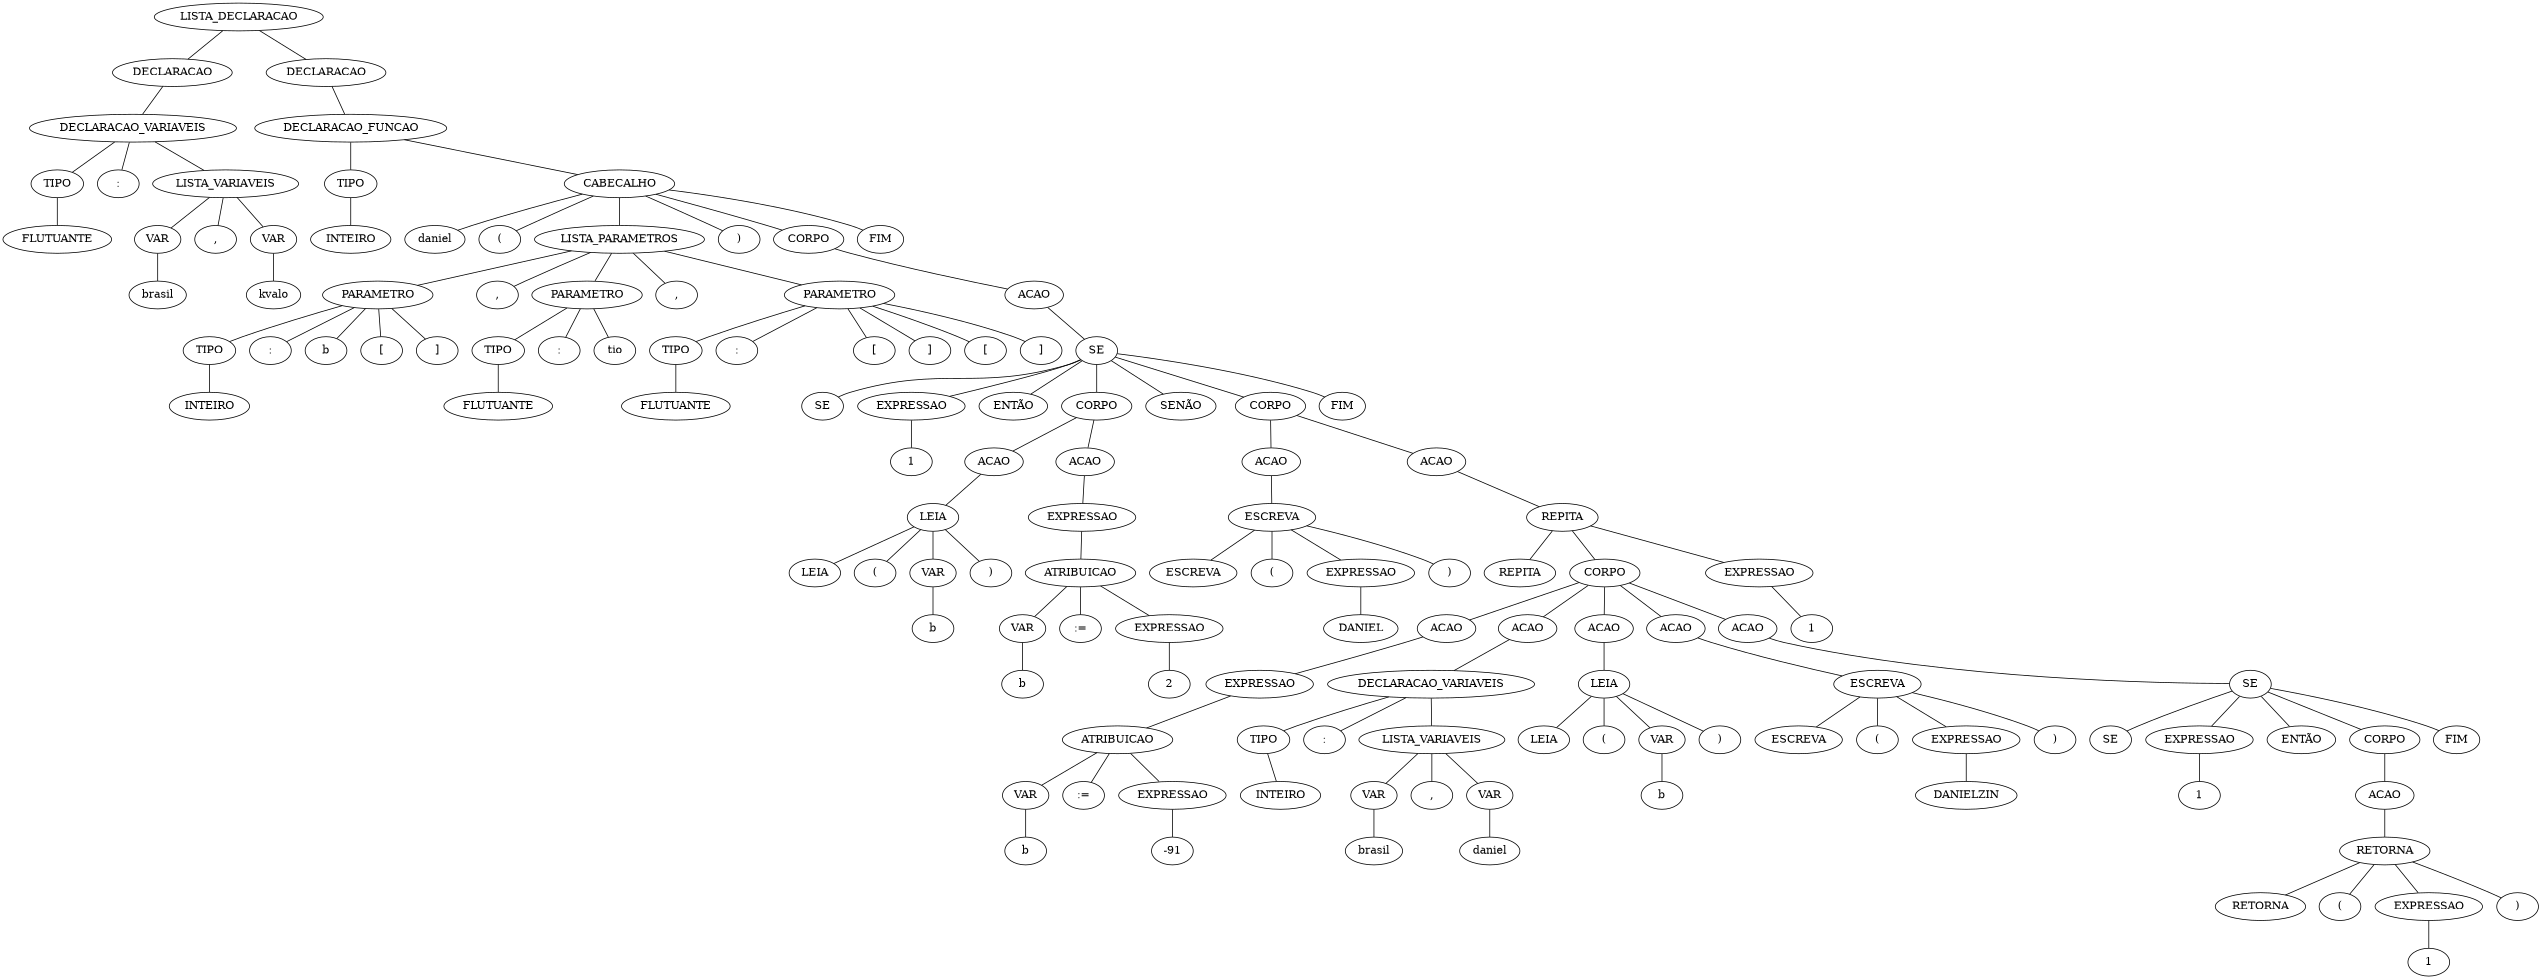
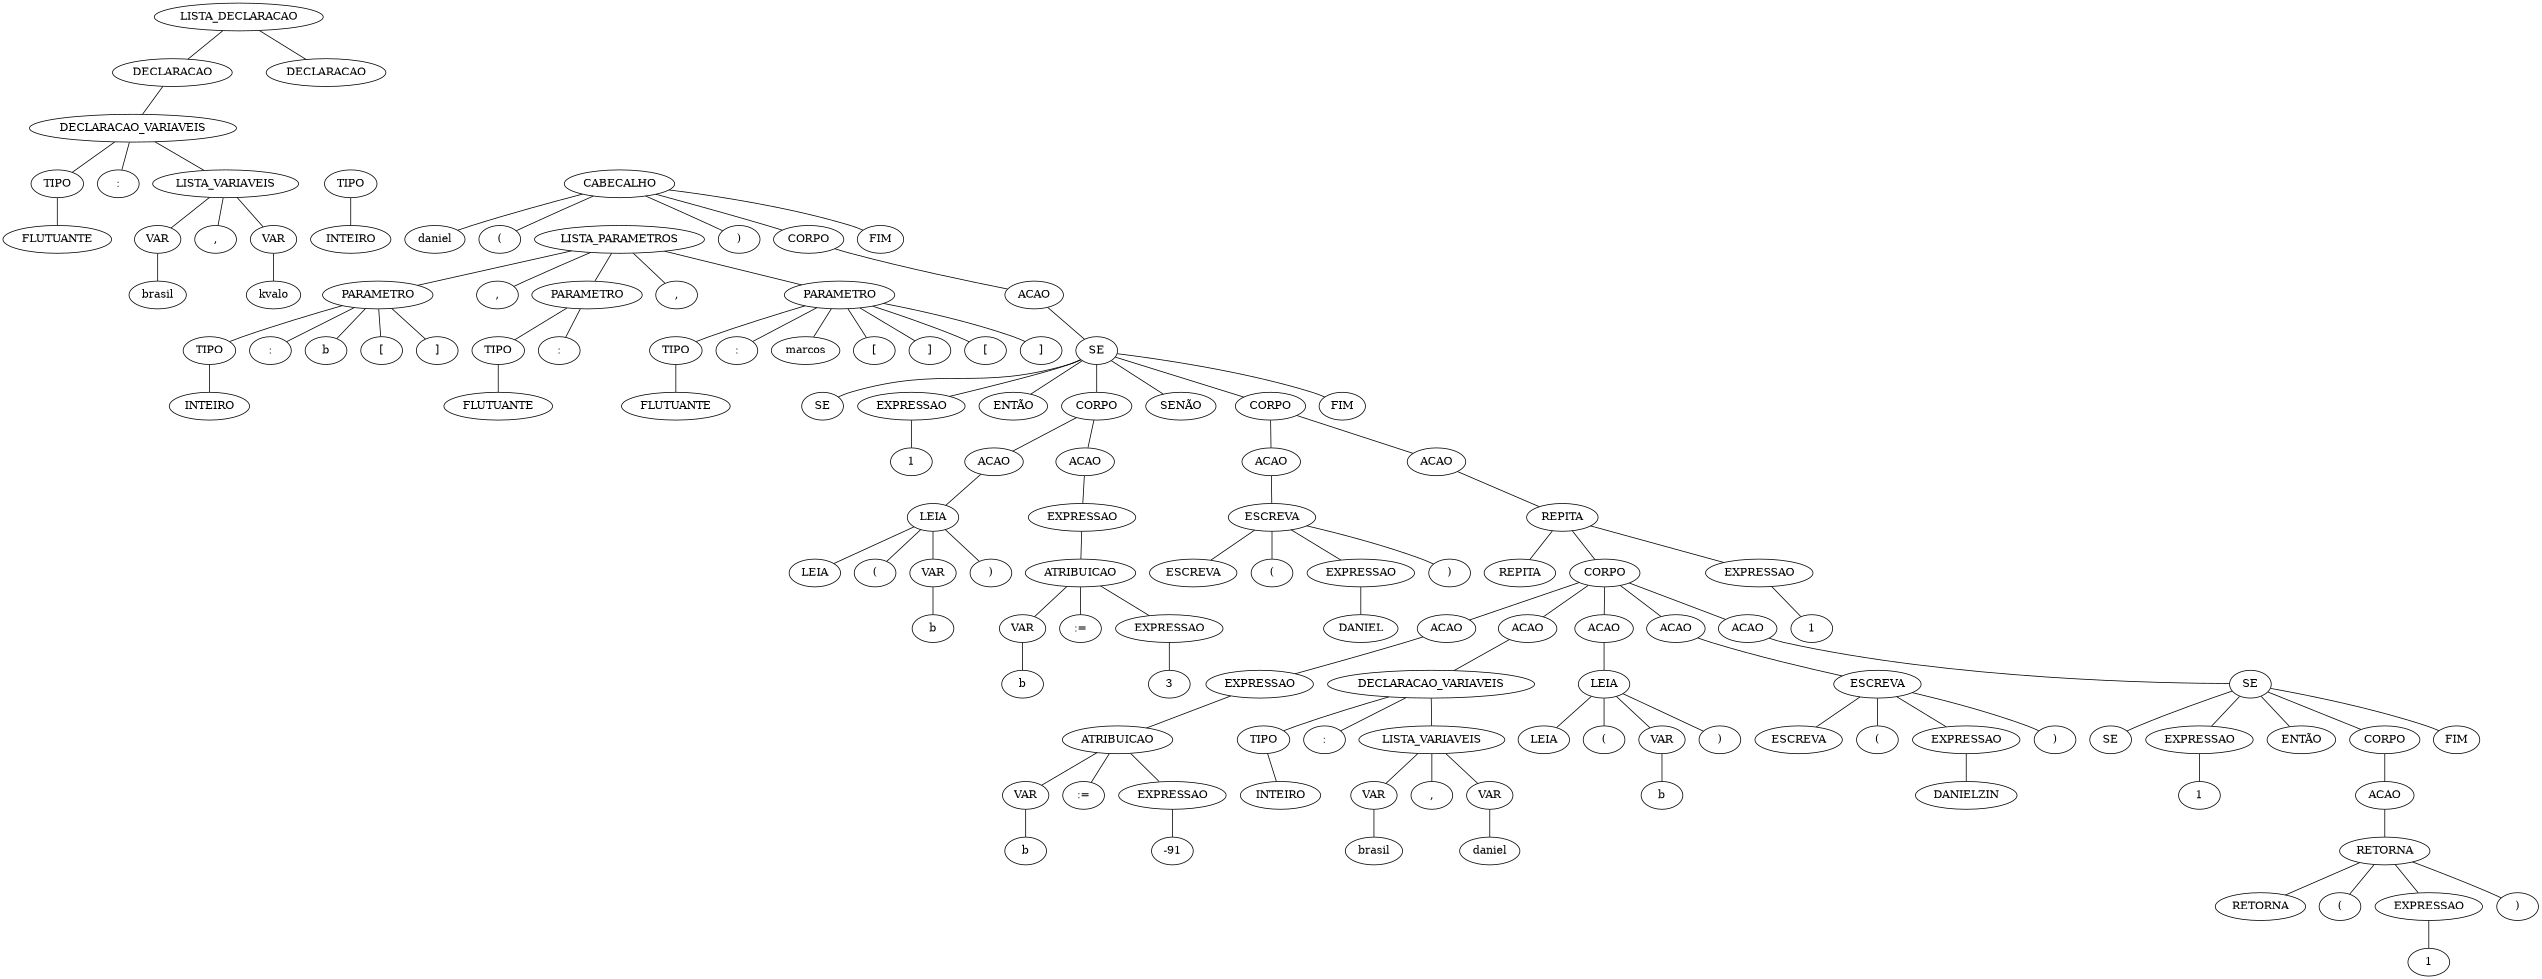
(351, 128) -> none
(619, 212) -> none
(615, 351) -> none
none -> (806, 351)
(1169, 684) -> (1169, 684)
